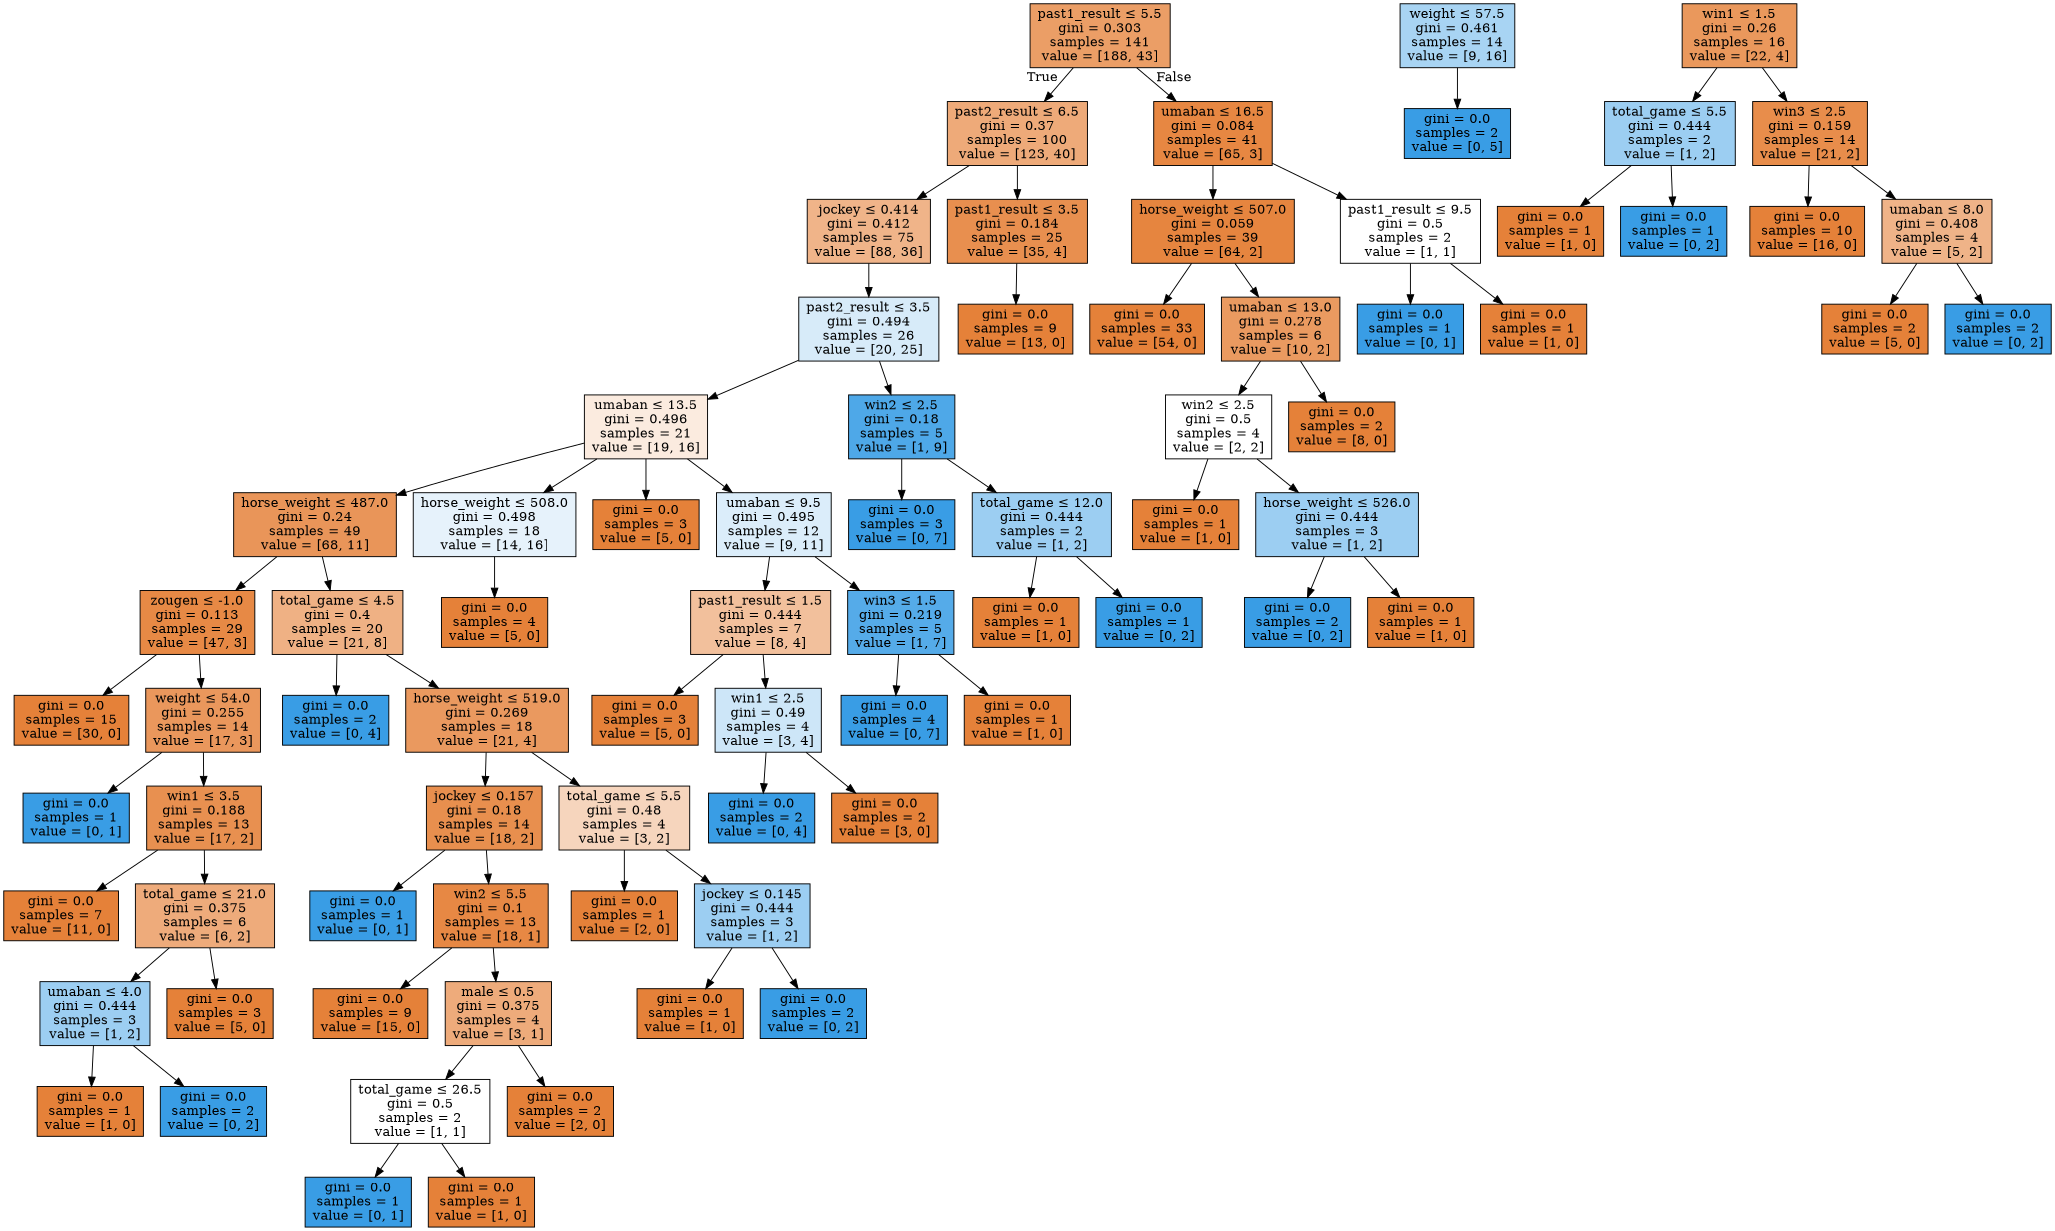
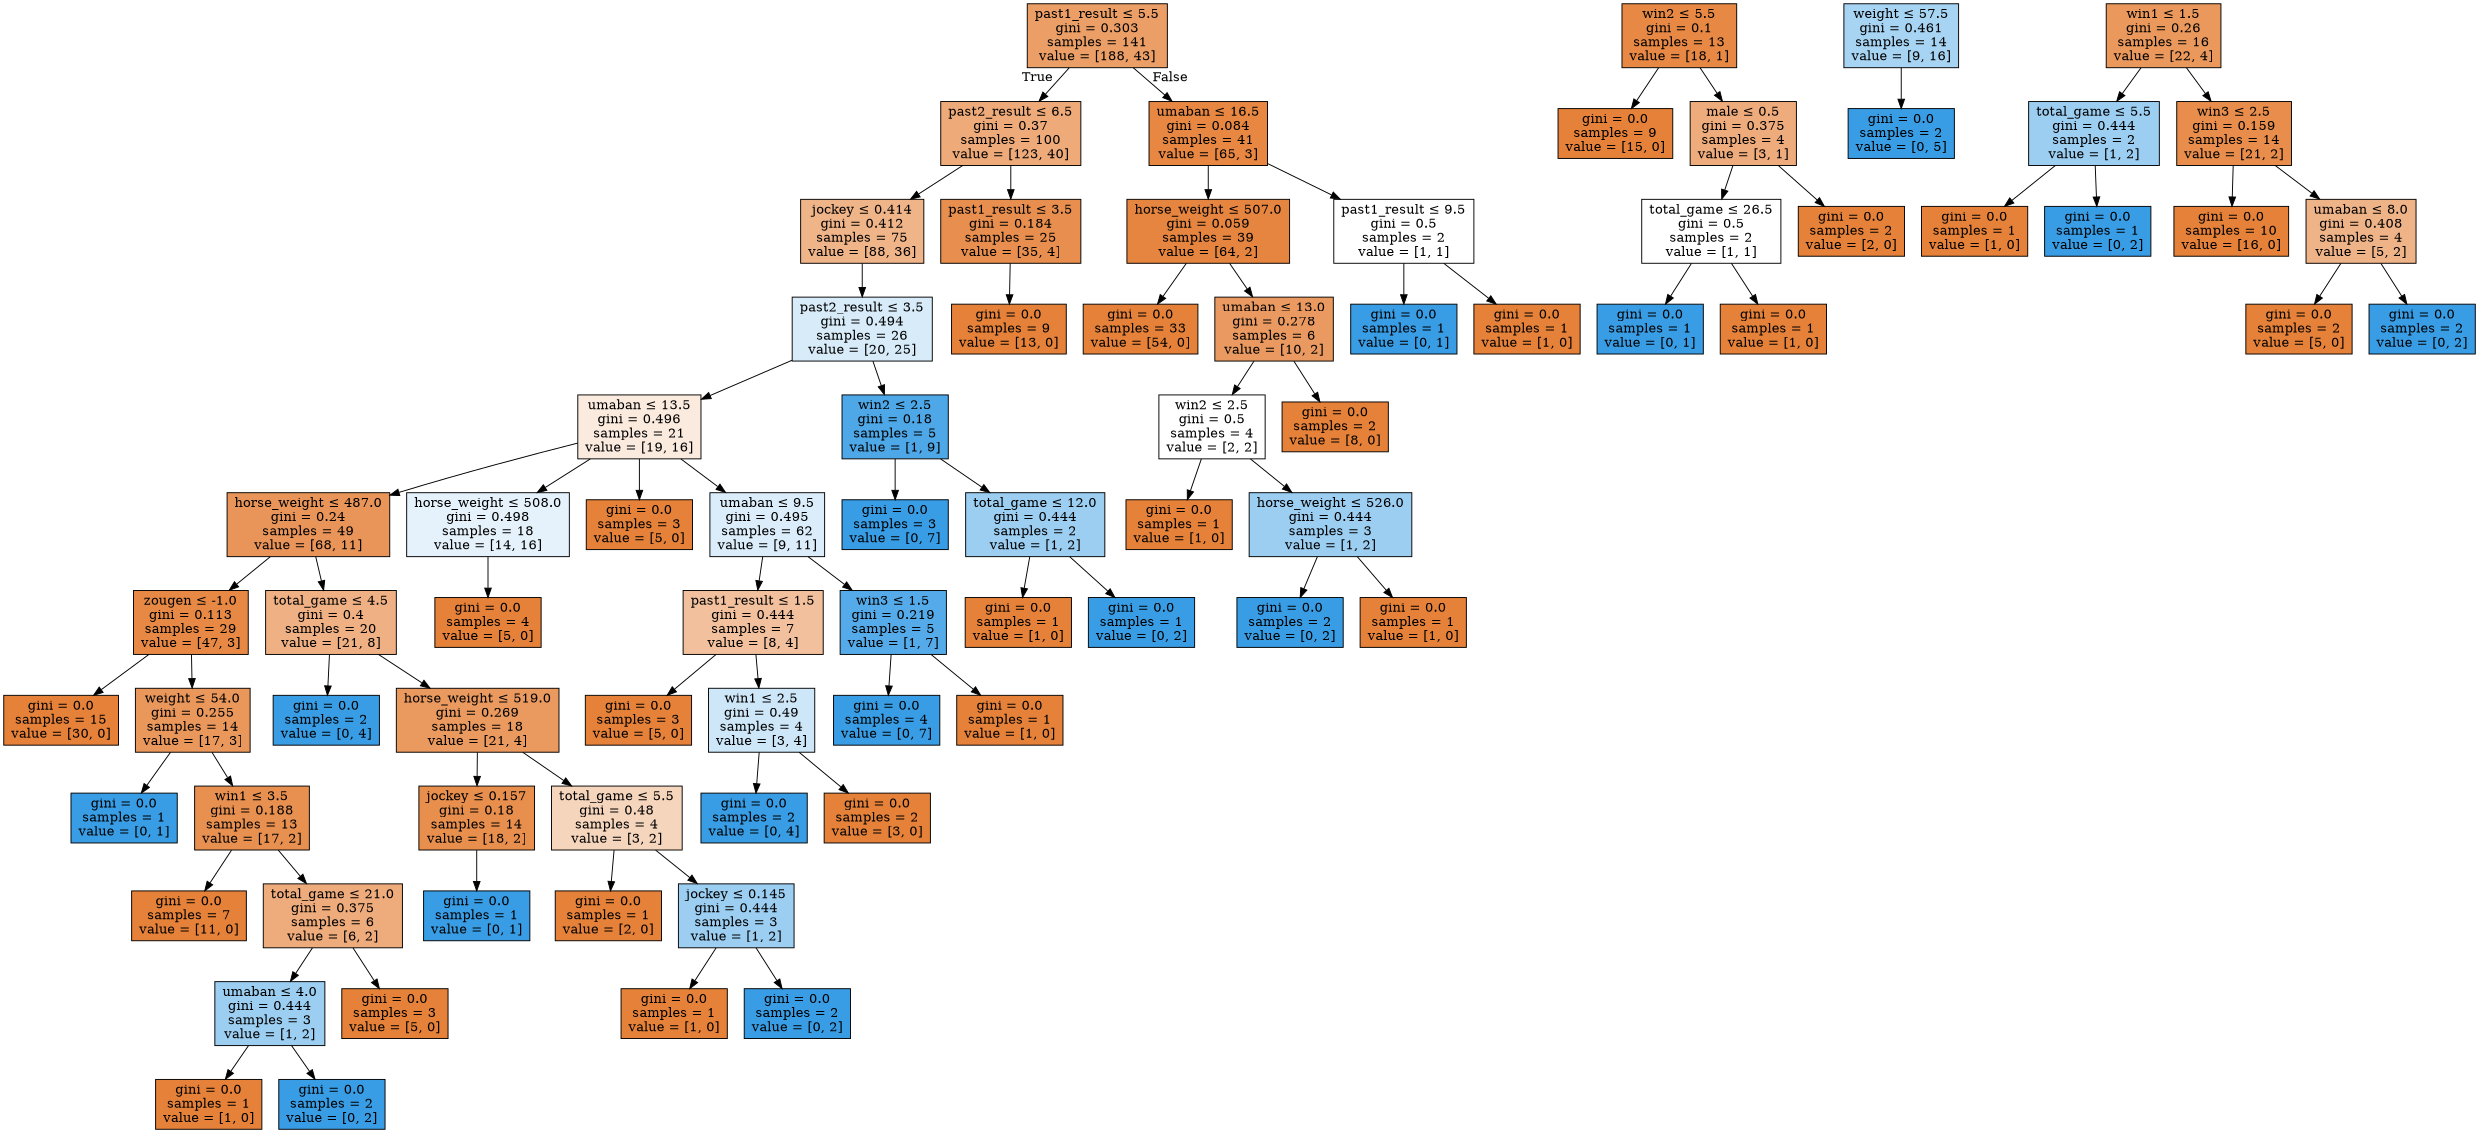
(774, 531) -> (767, 531)
(487, 862) -> none
